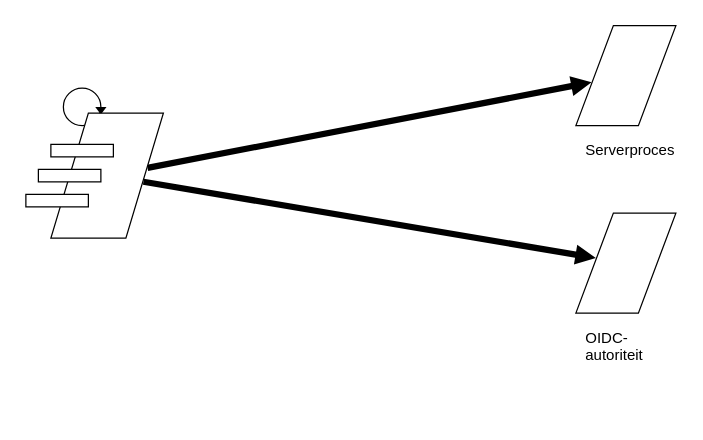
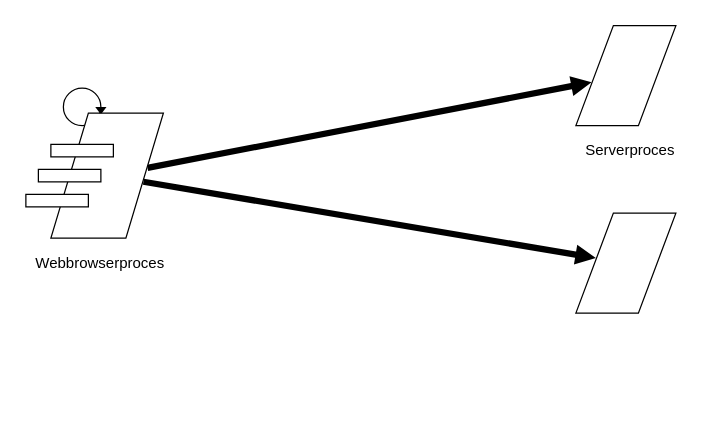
none -> (94, 288)
(626, 363) -> none
